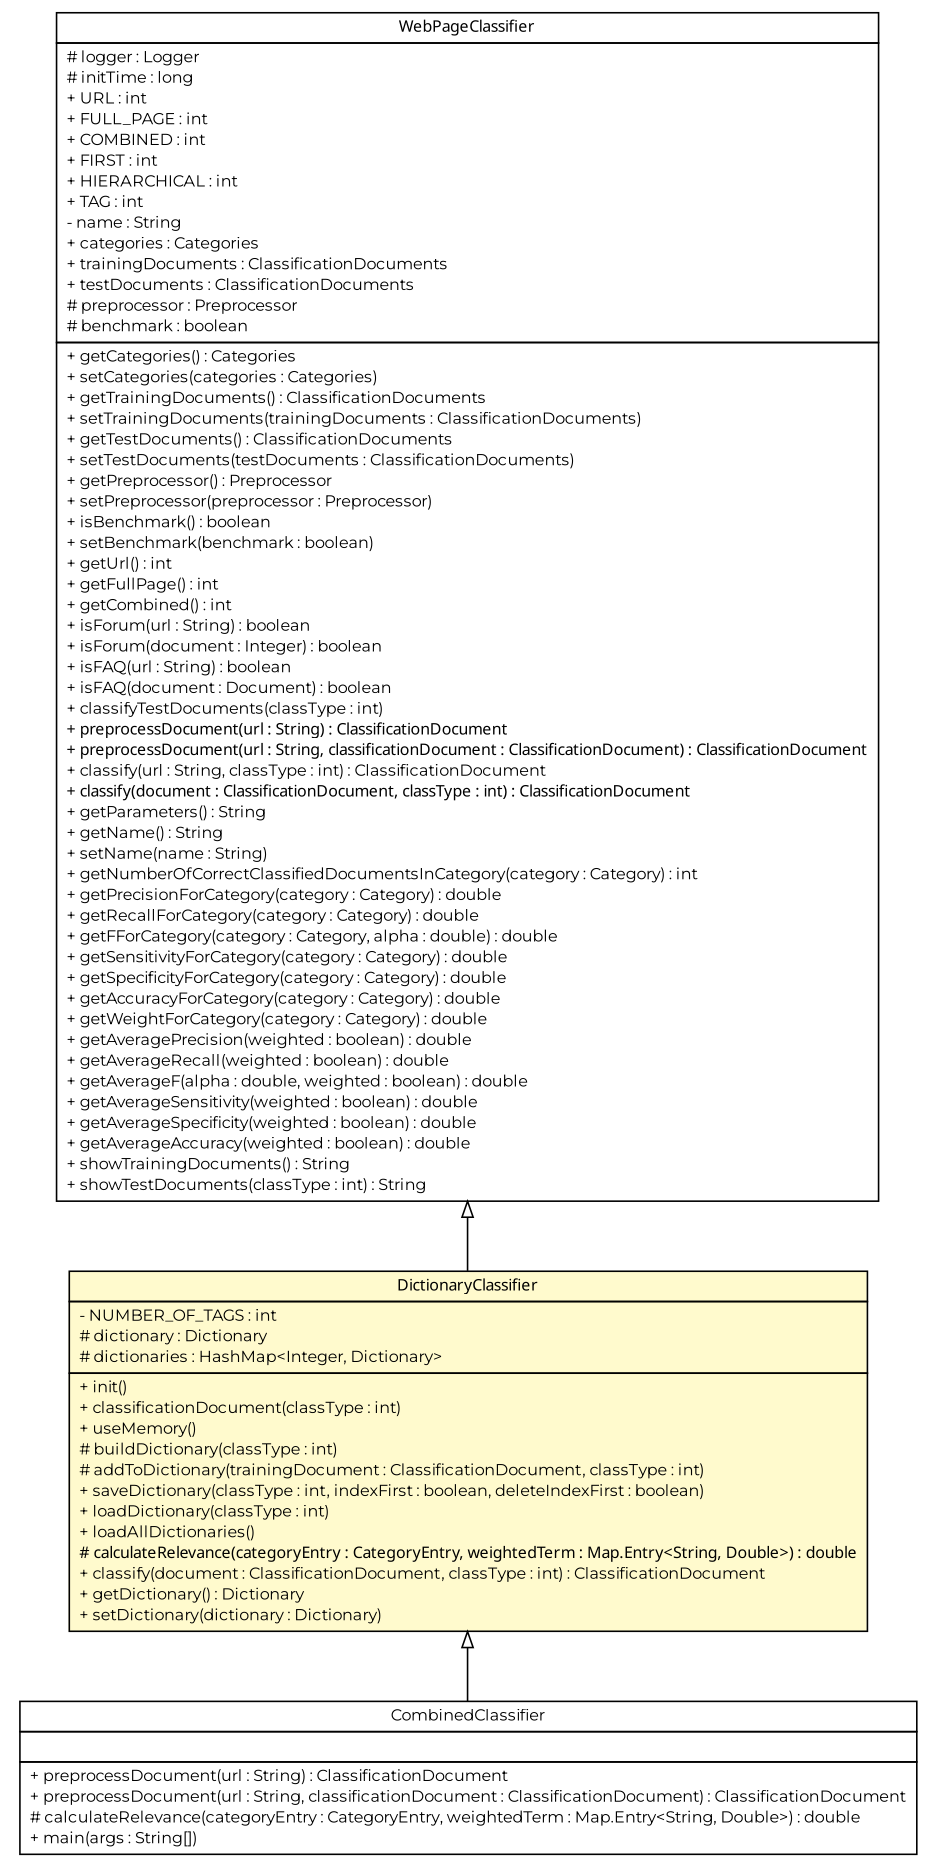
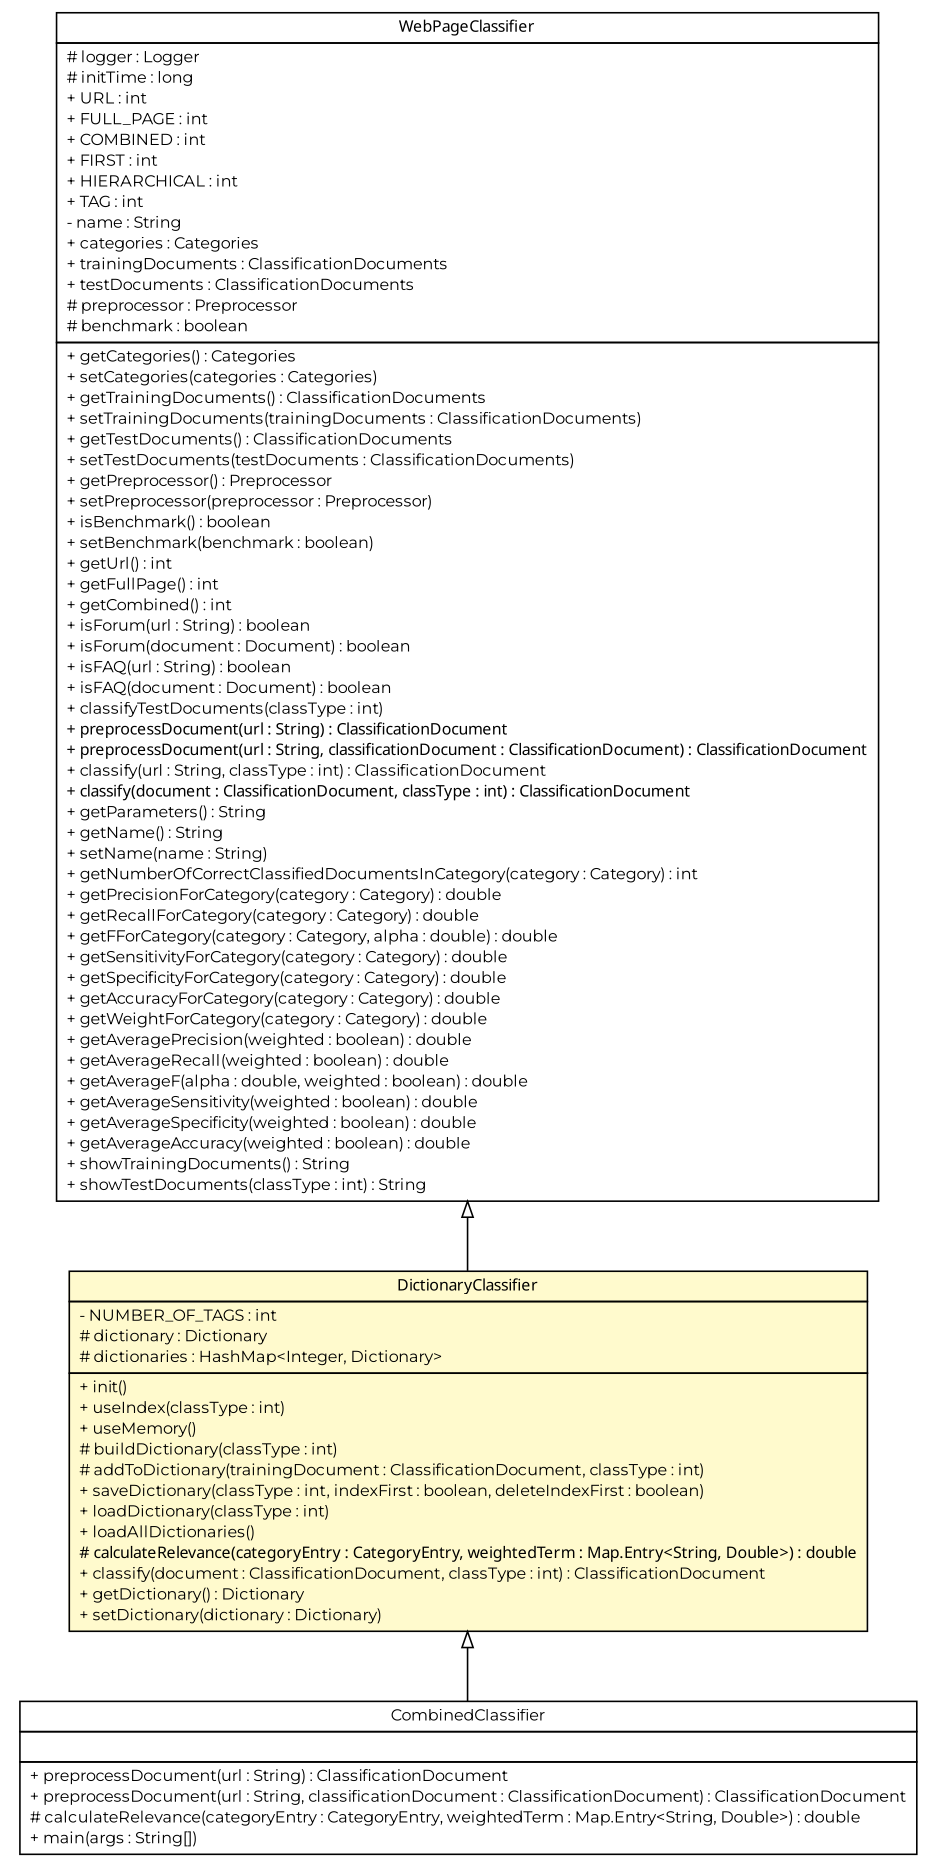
(225, 647) -> (239, 647)
(241, 1408) -> (182, 1408)
